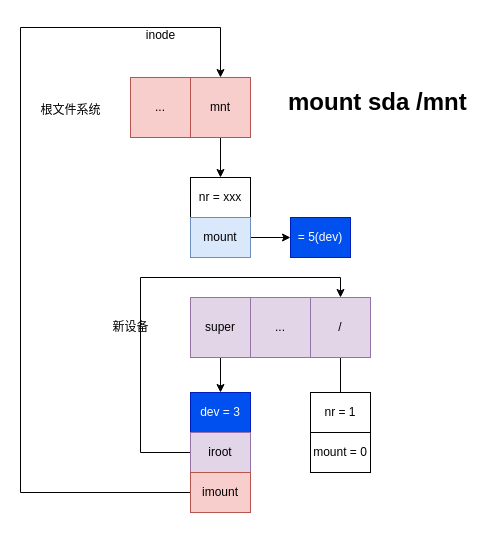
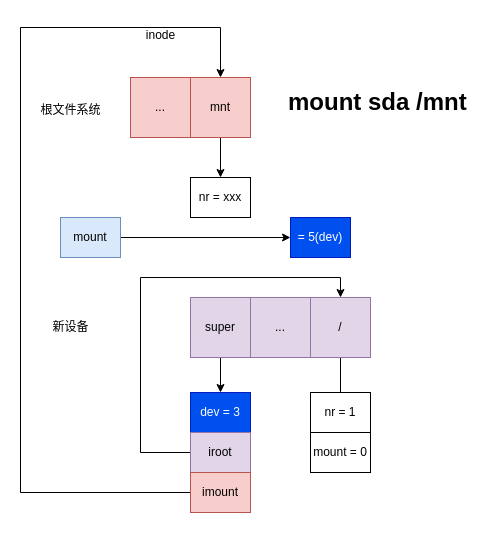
(221, 238) -> (91, 238)
(131, 328) -> (71, 328)
